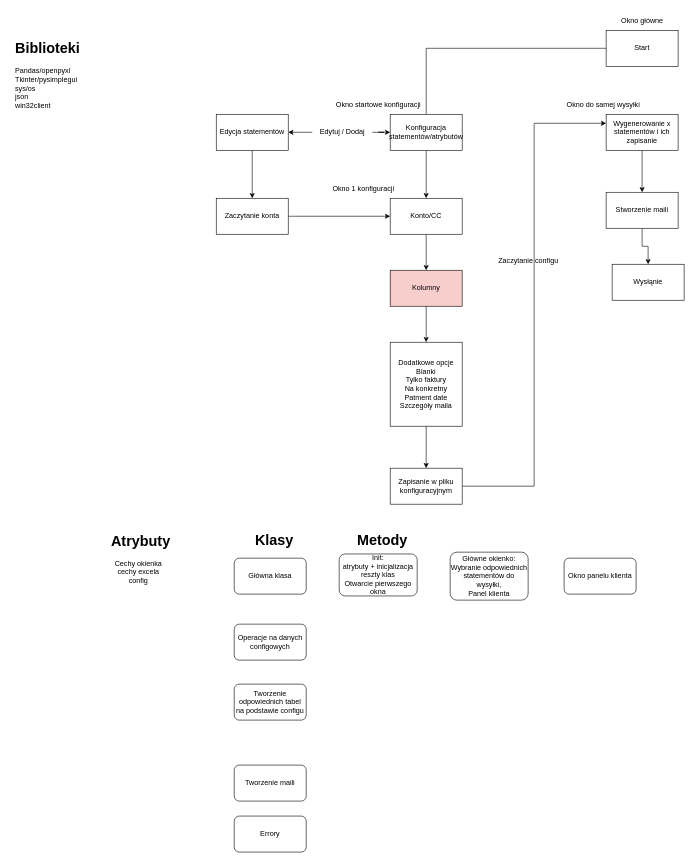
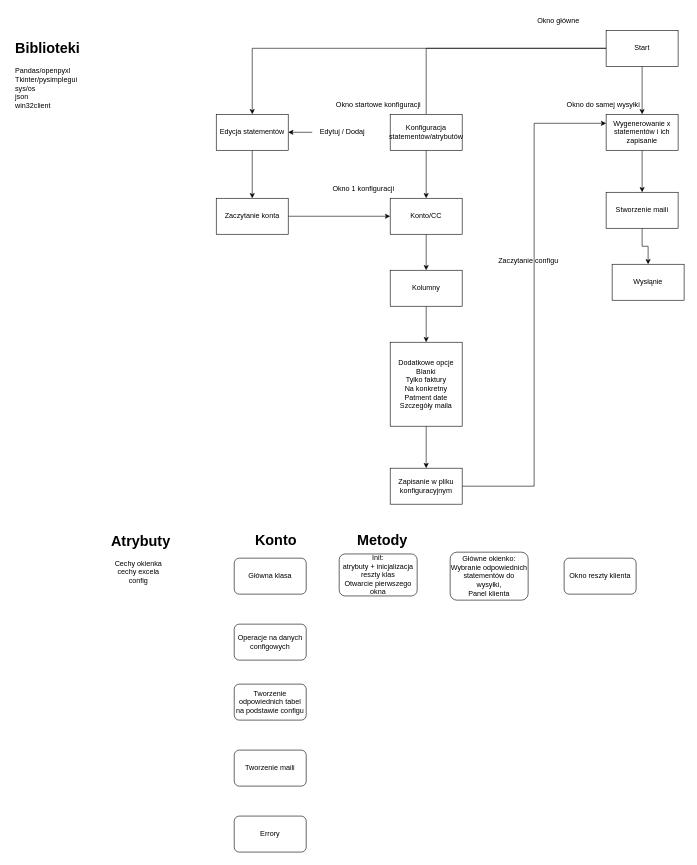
(642, 21) -> (558, 21)
none -> (252, 48)
none -> (642, 108)
(381, 132) -> none
(426, 288) -> (426, 288)
(264, 527) -> (265, 527)
(600, 576) -> (600, 576)
(270, 783) -> (270, 768)
